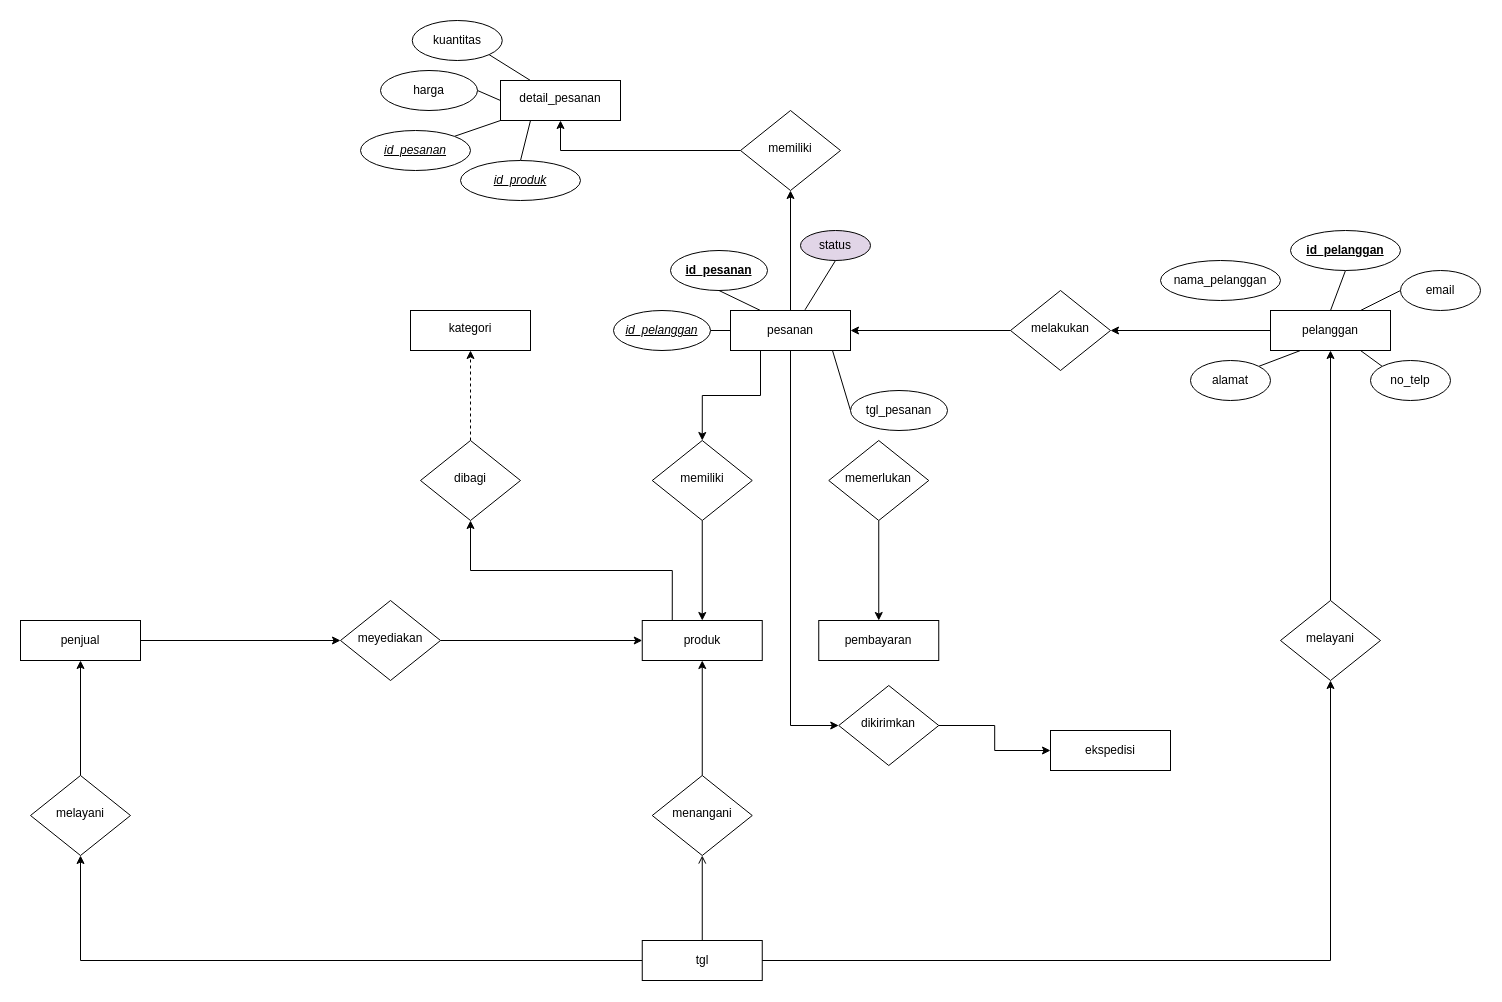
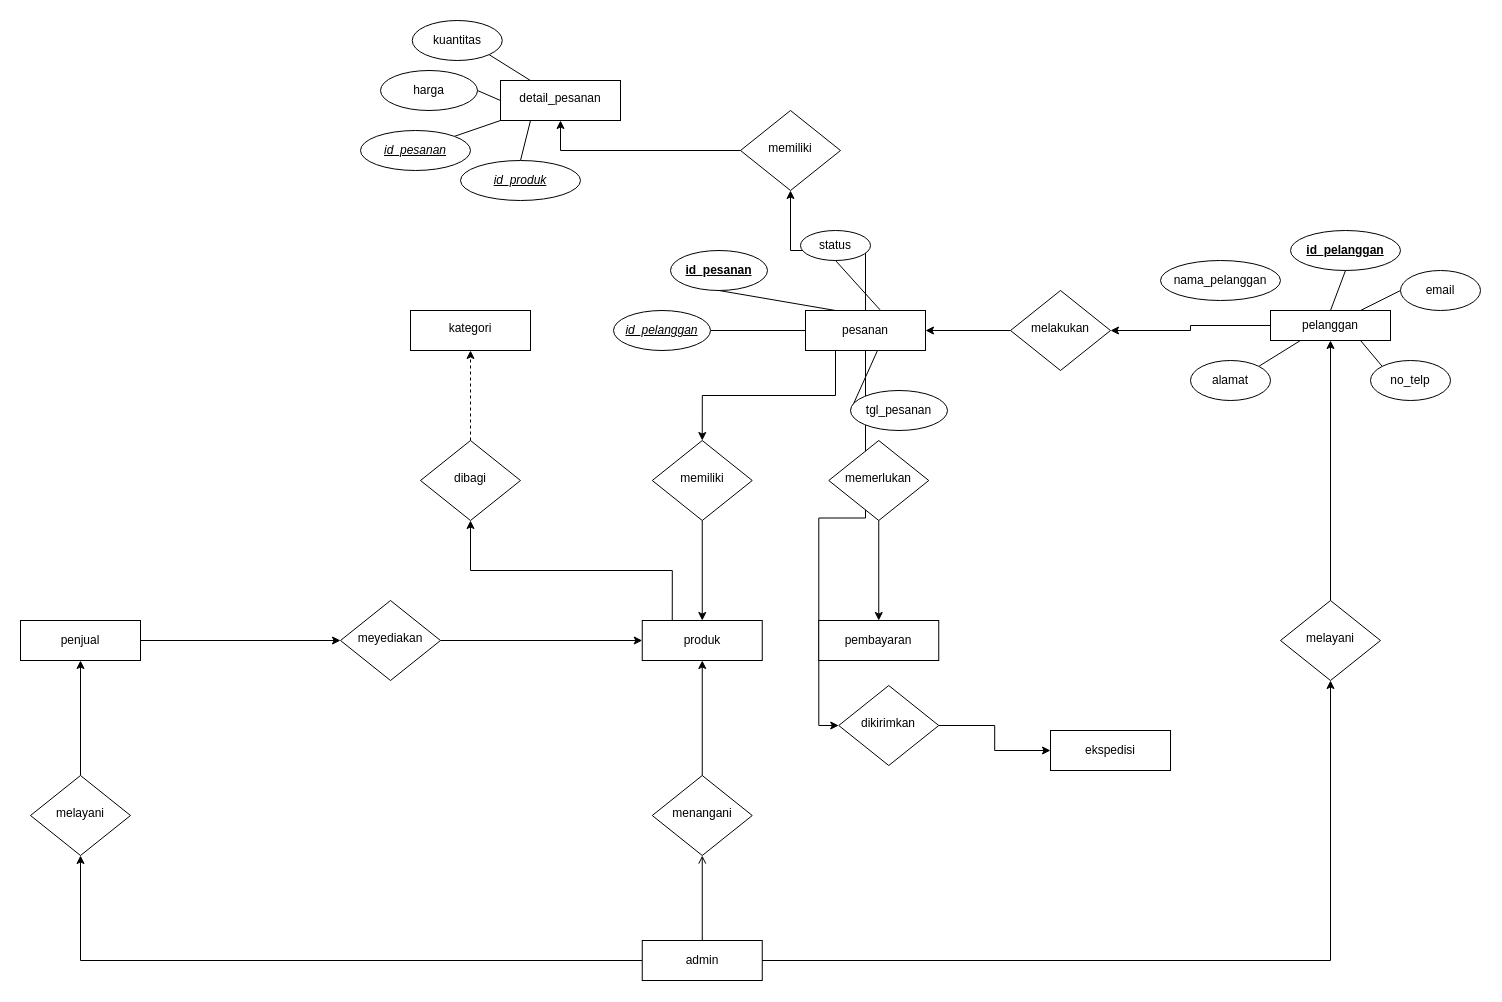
(836, 246) -> (836, 246)
(791, 331) -> (866, 331)
(1331, 331) -> (1331, 326)
(703, 961) -> (703, 961)
